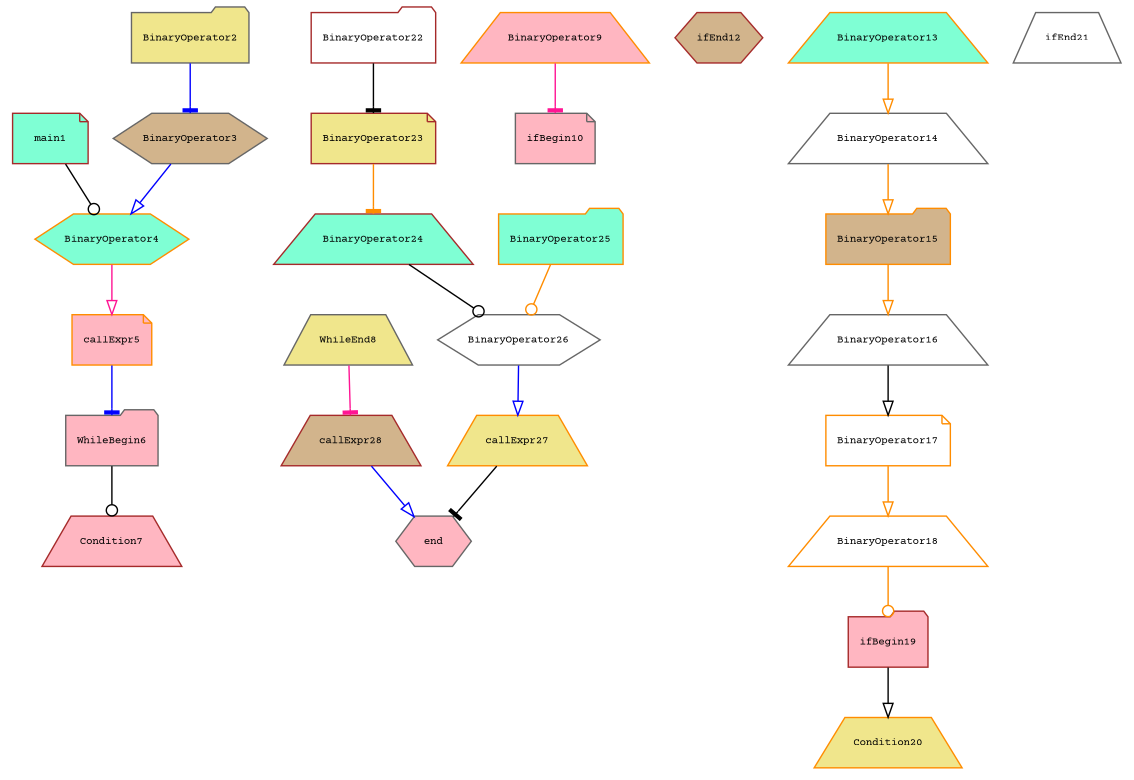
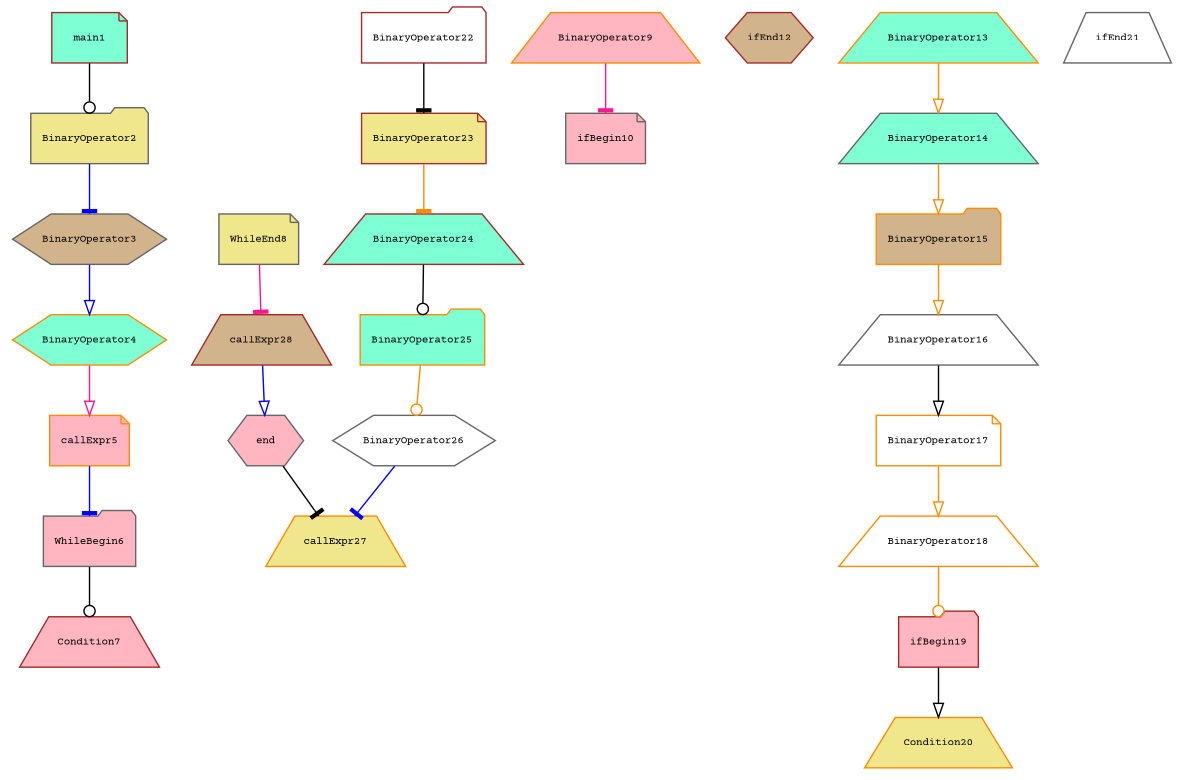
(888, 138) -> (938, 138)
(78, 184) -> (90, 83)
(441, 286) -> (423, 284)
(348, 340) -> (259, 239)
(518, 383) -> (377, 488)
(477, 489) -> (299, 488)
